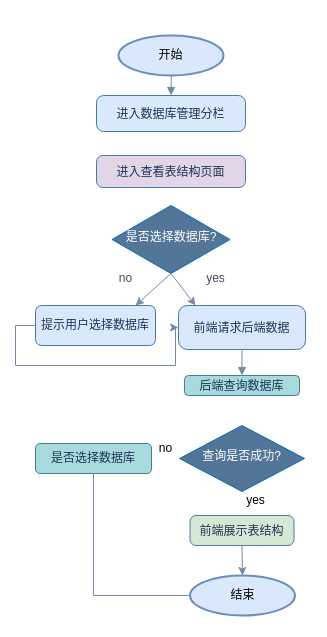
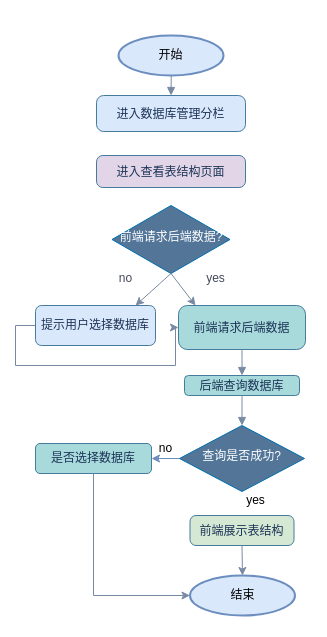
(172, 238) -> (172, 238)
(242, 328) -> (242, 328)
none -> (242, 406)
none -> (169, 459)
(184, 596) -> (182, 596)
